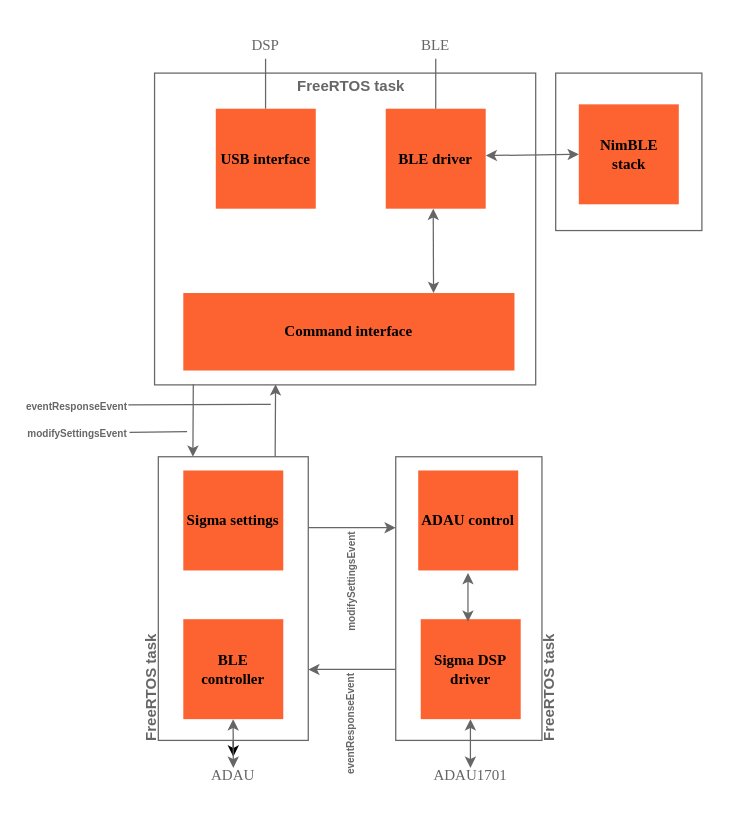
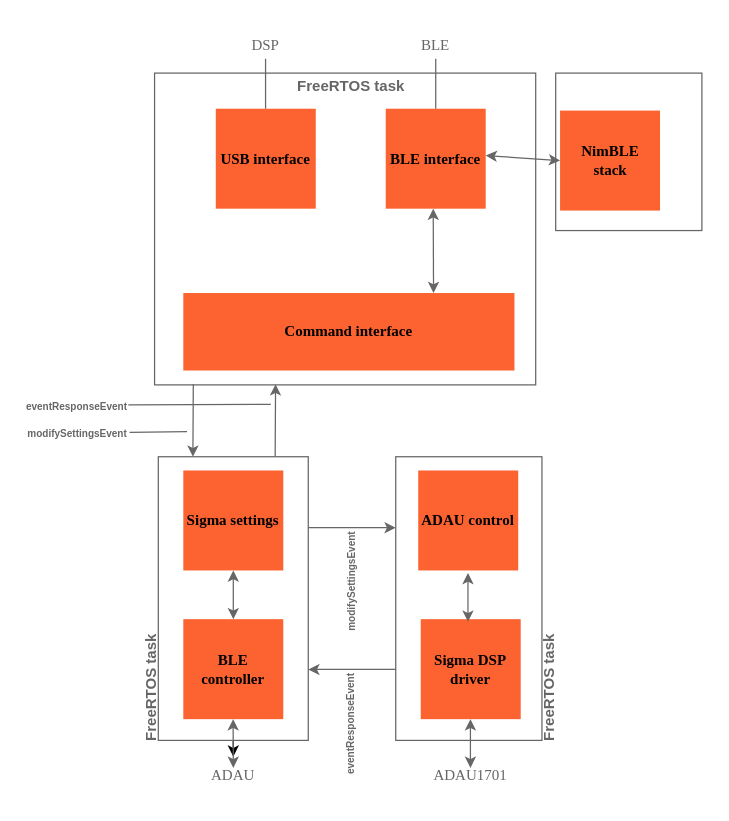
(629, 154) -> (610, 161)
(436, 159) -> (436, 159)
none -> (233, 595)
